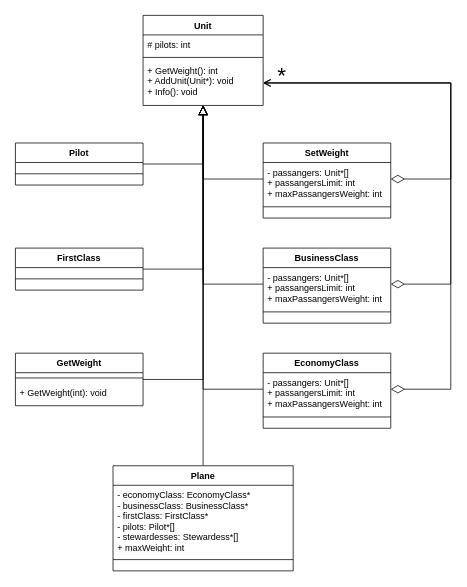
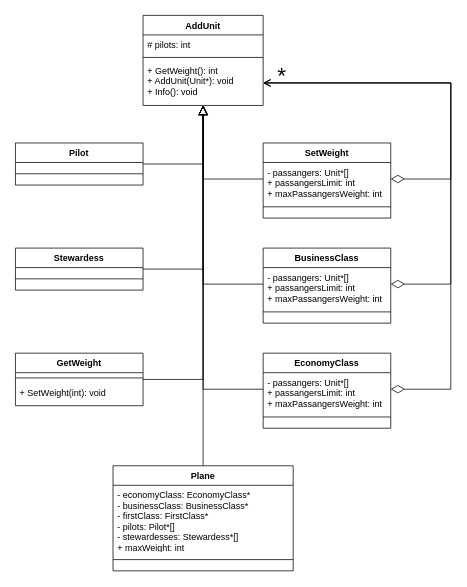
(203, 26) -> (203, 26)
(79, 258) -> (79, 258)
(68, 393) -> (68, 393)
